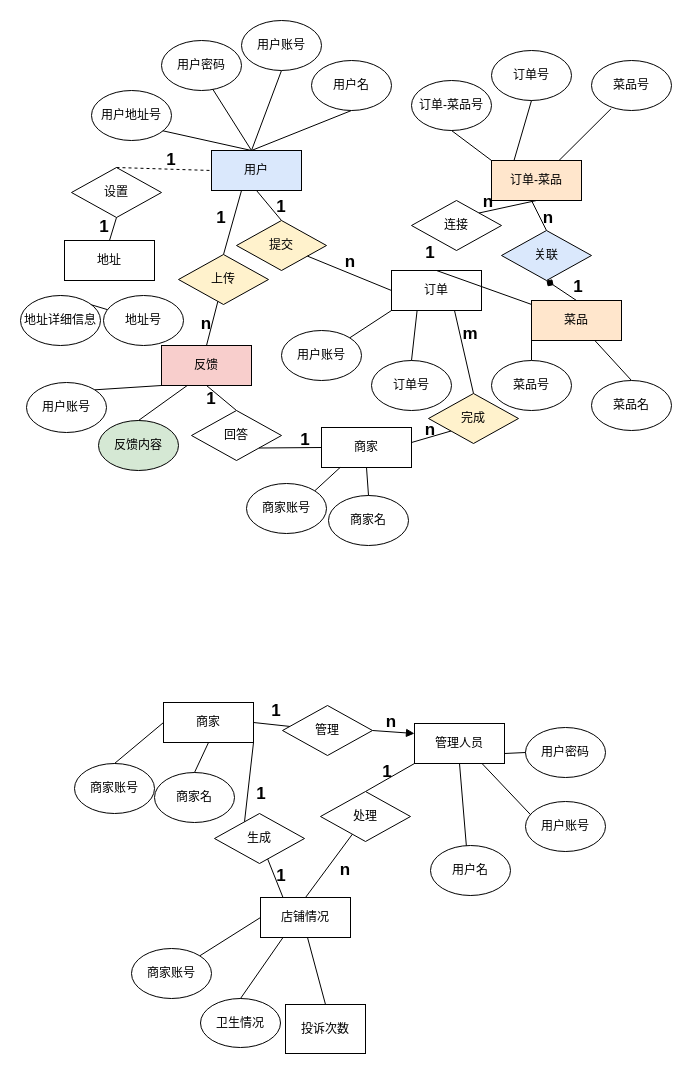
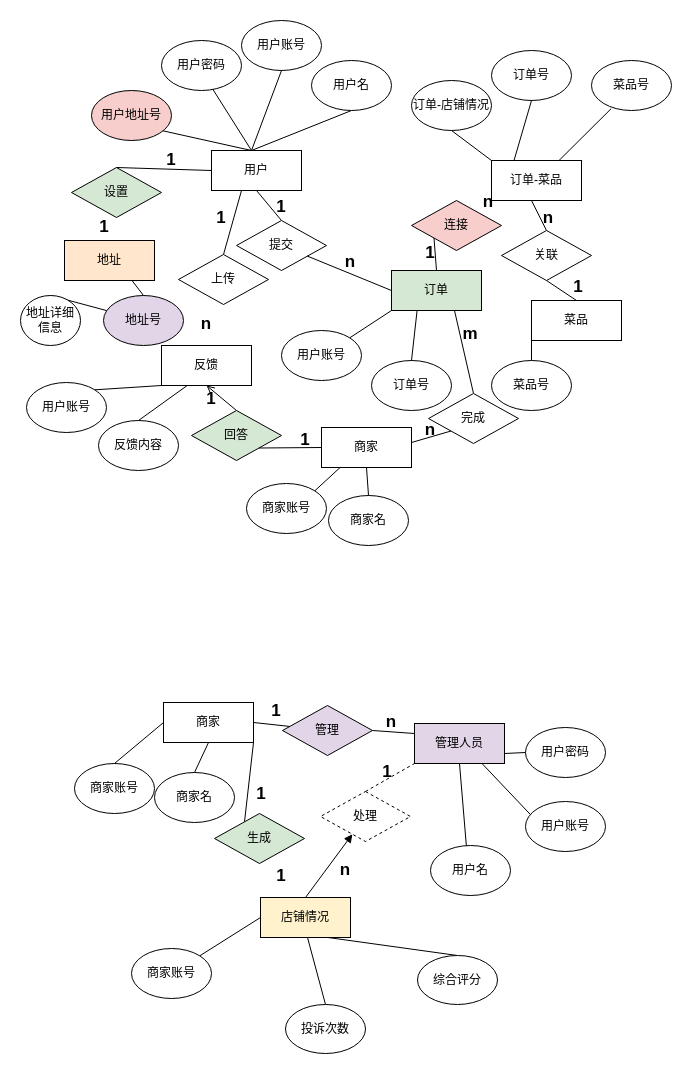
(452, 106) -> (452, 106)
(132, 116) -> (132, 116)
(165, 169) -> (165, 169)
(257, 171) -> (257, 171)
(537, 181) -> (537, 181)
(117, 193) -> (117, 193)
(507, 207) -> none
(457, 226) -> (457, 226)
(113, 229) -> none
(282, 246) -> (282, 246)
(547, 256) -> (547, 256)
(110, 261) -> (110, 261)
(224, 280) -> (224, 280)
(554, 285) -> (550, 283)
(484, 287) -> (435, 254)
none -> (138, 288)
(437, 291) -> (437, 291)
(61, 321) -> (51, 321)
(144, 321) -> (144, 321)
(577, 321) -> (577, 321)
(212, 324) -> none
(613, 361) -> none
(207, 366) -> (207, 366)
(209, 387) -> (210, 388)
(632, 406) -> none
(474, 419) -> (474, 419)
(237, 436) -> (237, 436)
(139, 446) -> (139, 446)
(328, 731) -> (328, 731)
(405, 733) -> (408, 733)
(460, 744) -> (460, 744)
(389, 778) -> (389, 778)
(366, 817) -> (366, 817)
(260, 839) -> (260, 839)
(349, 839) -> (346, 842)
(276, 879) -> none
(306, 918) -> (306, 918)
none -> (394, 947)
(262, 968) -> none
none -> (458, 980)
(241, 1023) -> none
(326, 1029) -> (326, 1029)
